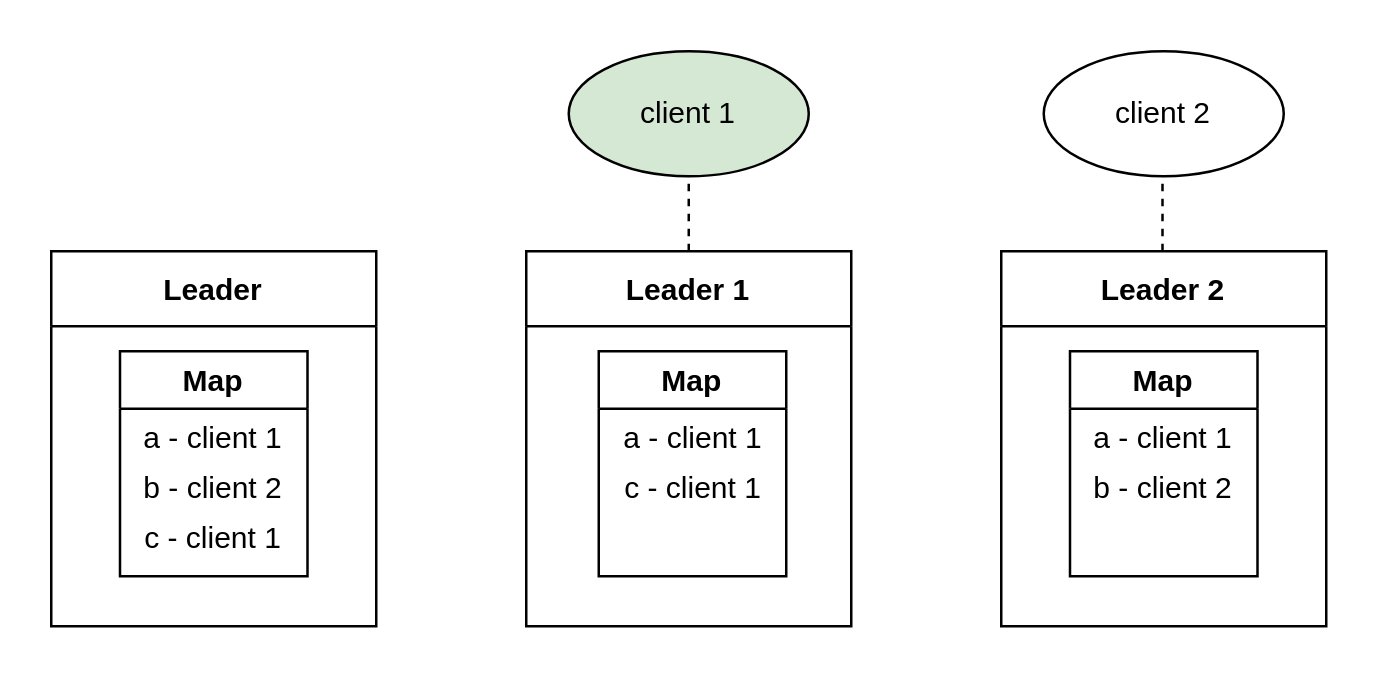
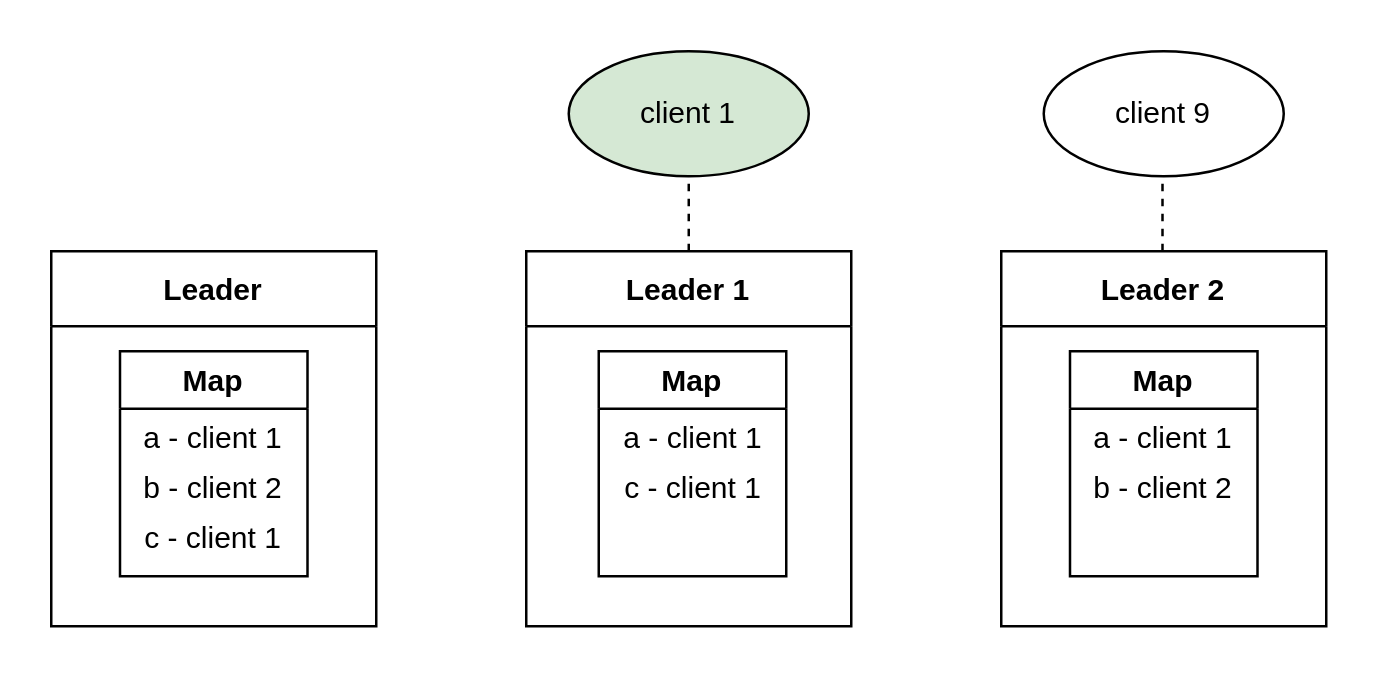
(1164, 114) -> (1164, 114)
